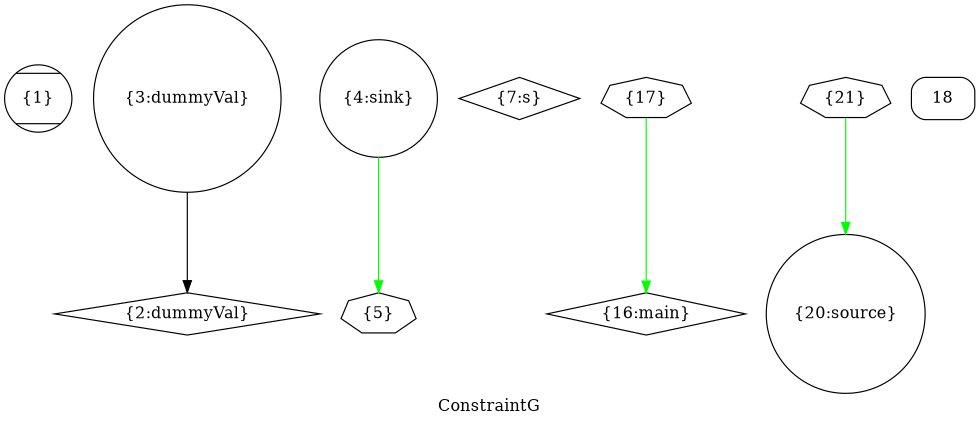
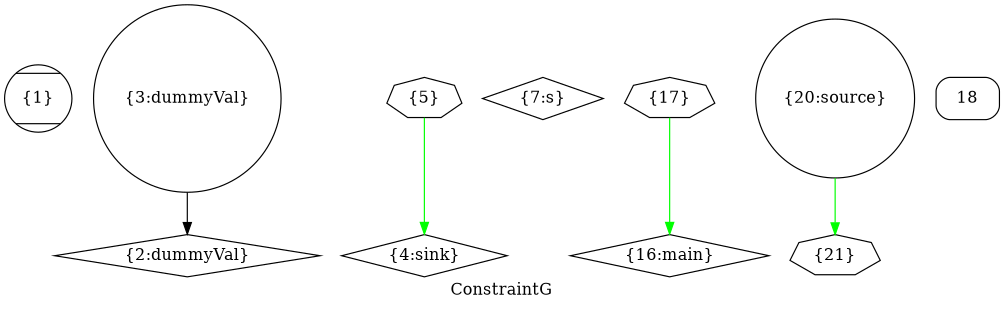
(379, 99) -> (424, 256)
(846, 170) -> (835, 200)
(379, 219) -> (424, 170)
